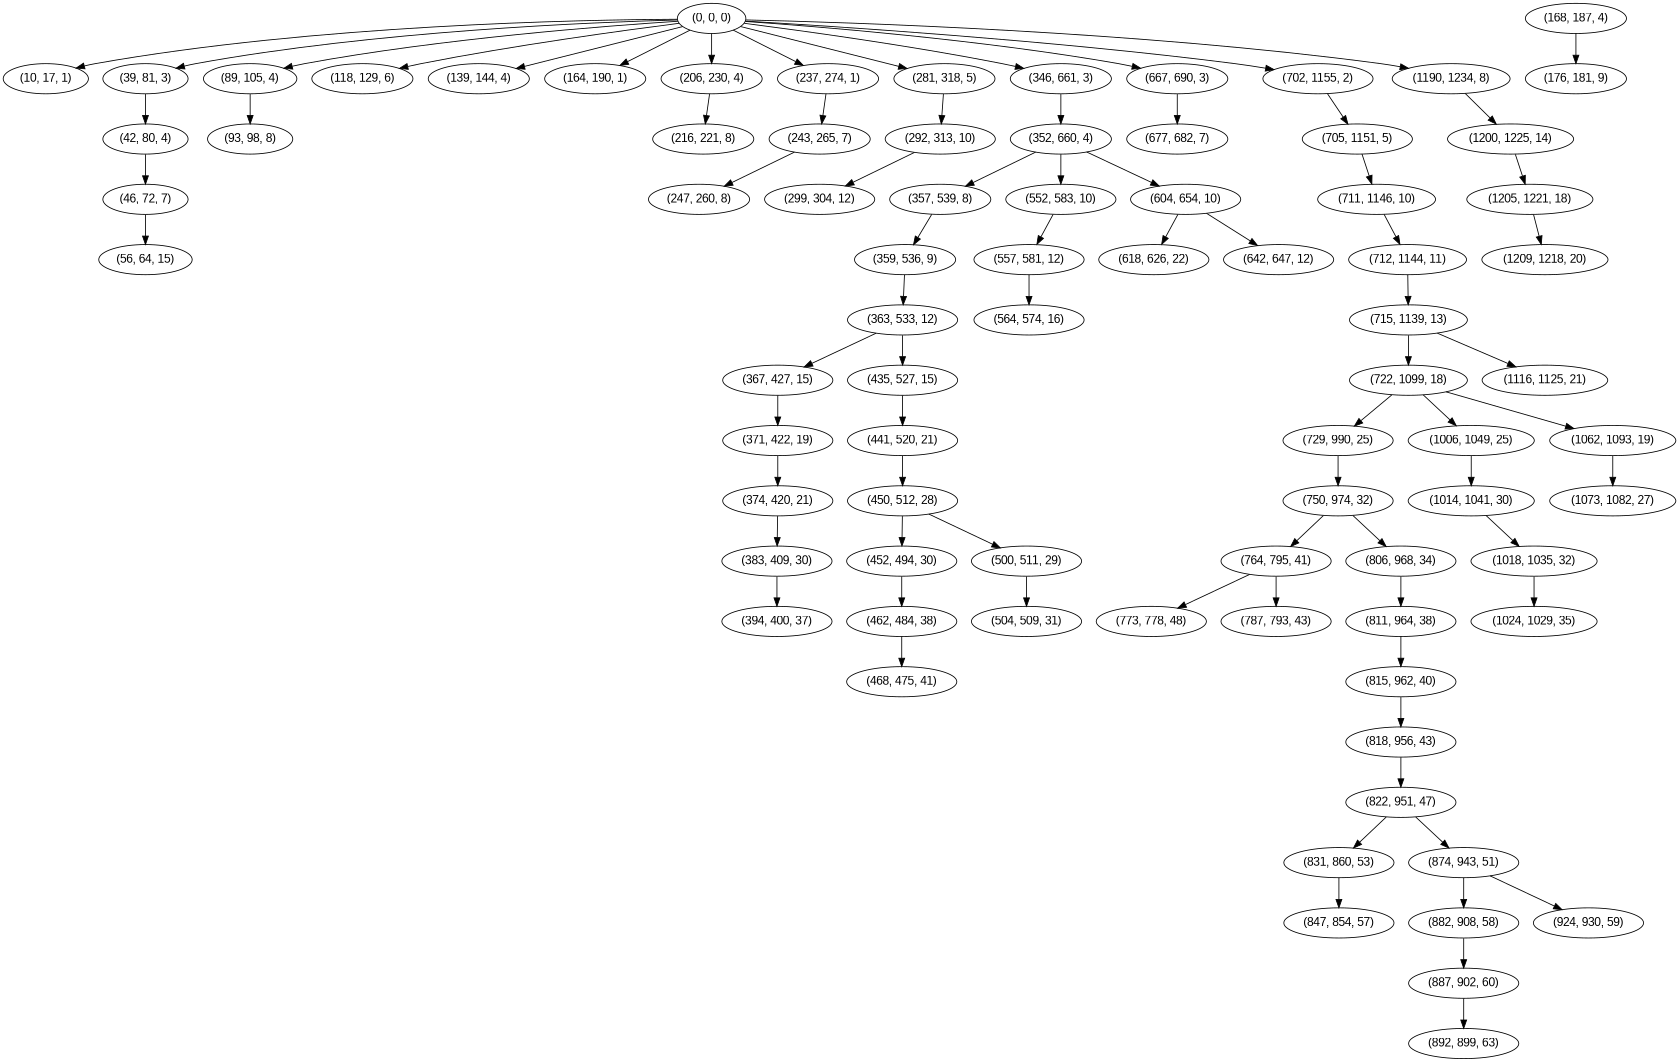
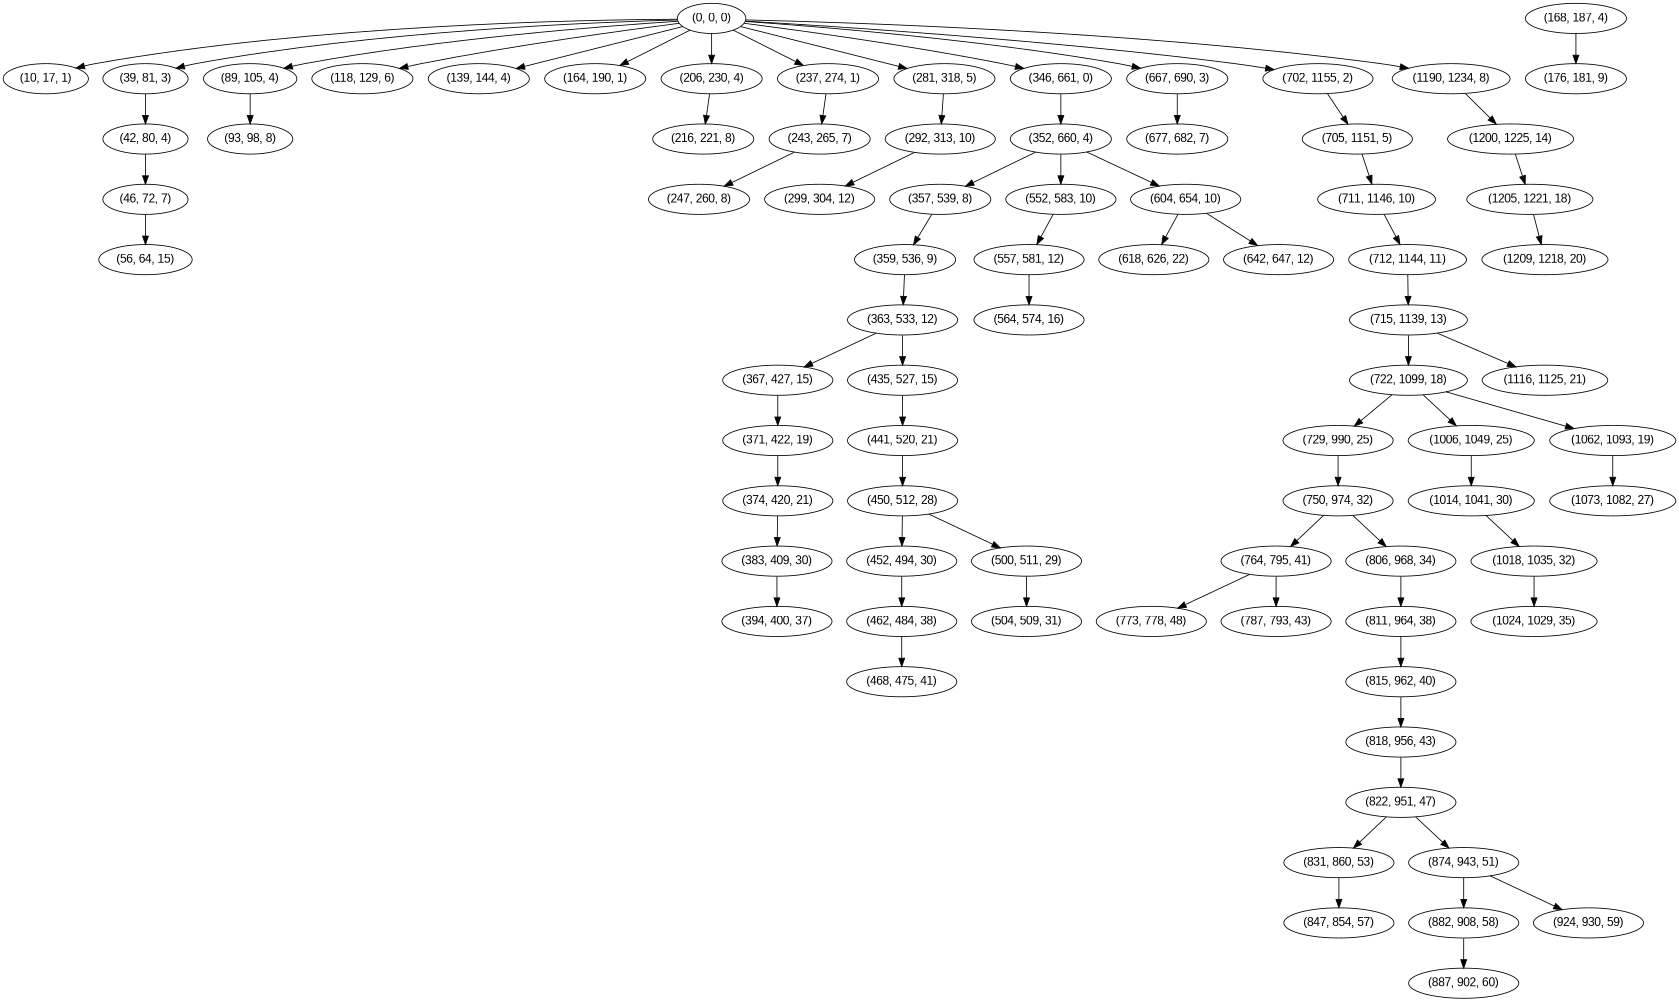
(1061, 79) -> (1061, 79)
(1464, 1044) -> none
